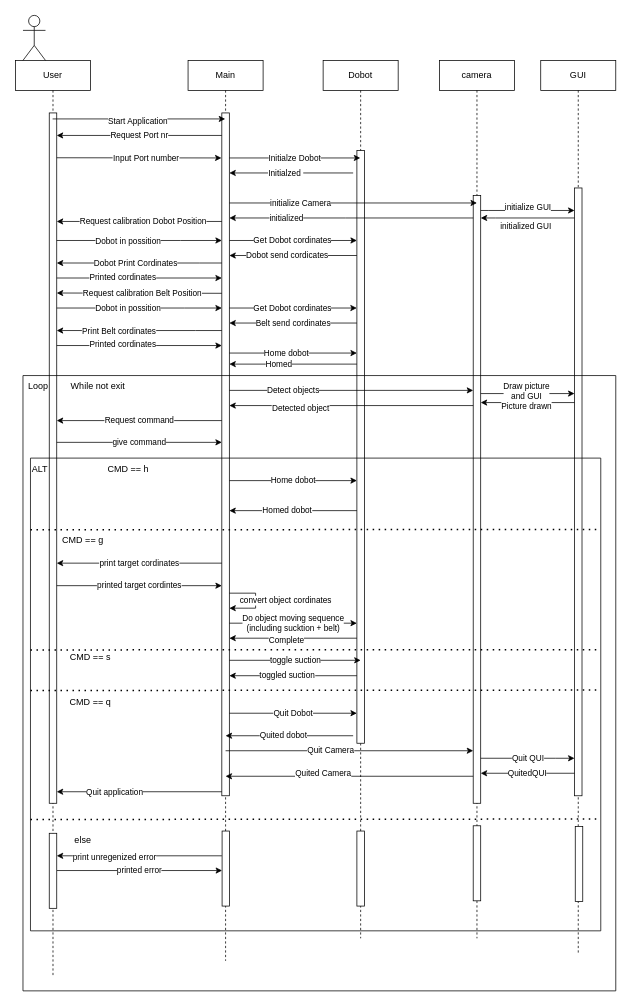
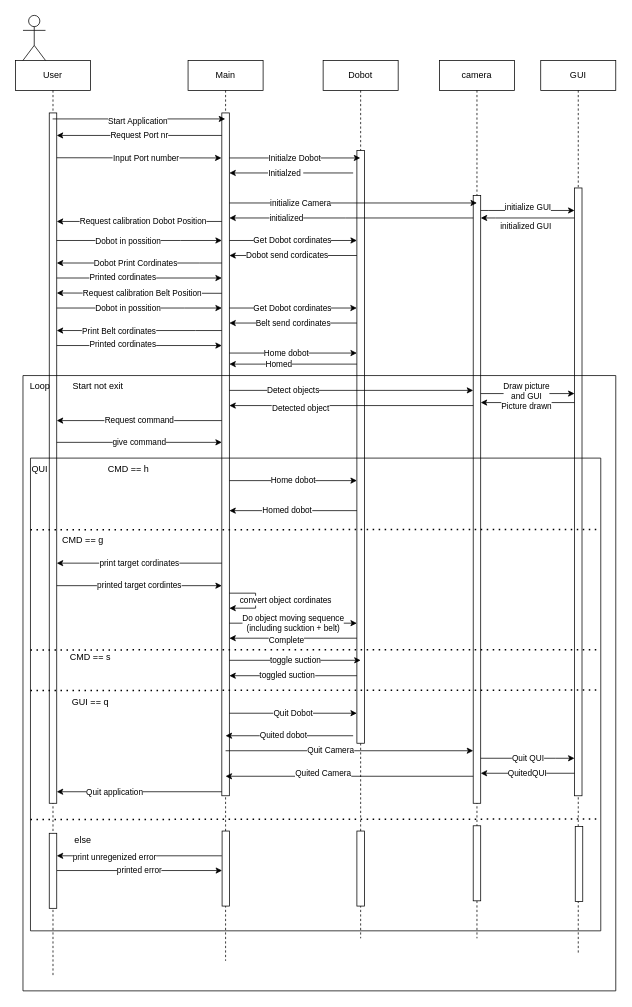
(75, 387) -> (75, 387)
(90, 469) -> (90, 469)
(90, 702) -> (90, 702)
